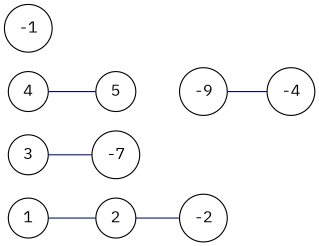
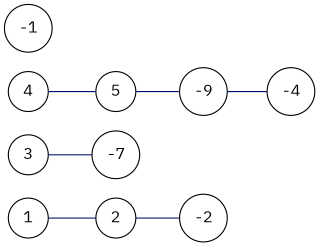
none -> (158, 92)
